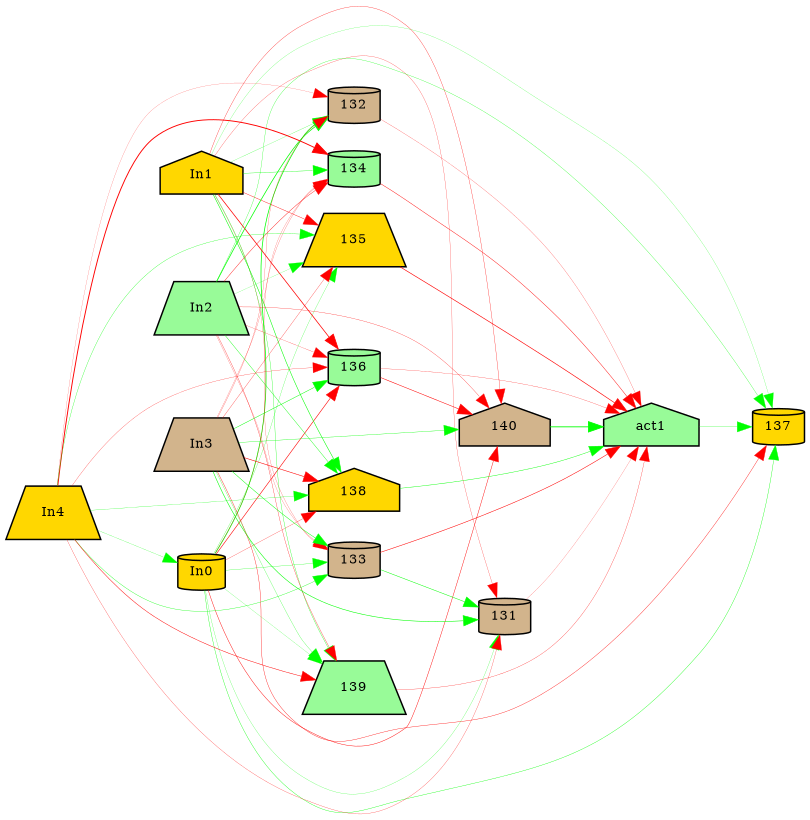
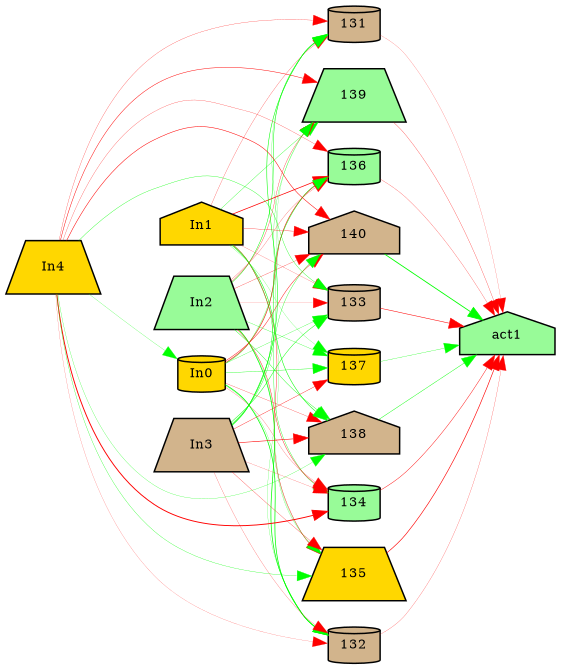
(419, 393) -> (184, 129)
(718, 427) -> (412, 355)
(354, 492) -> (354, 435)
(423, 586) -> (273, 162)
